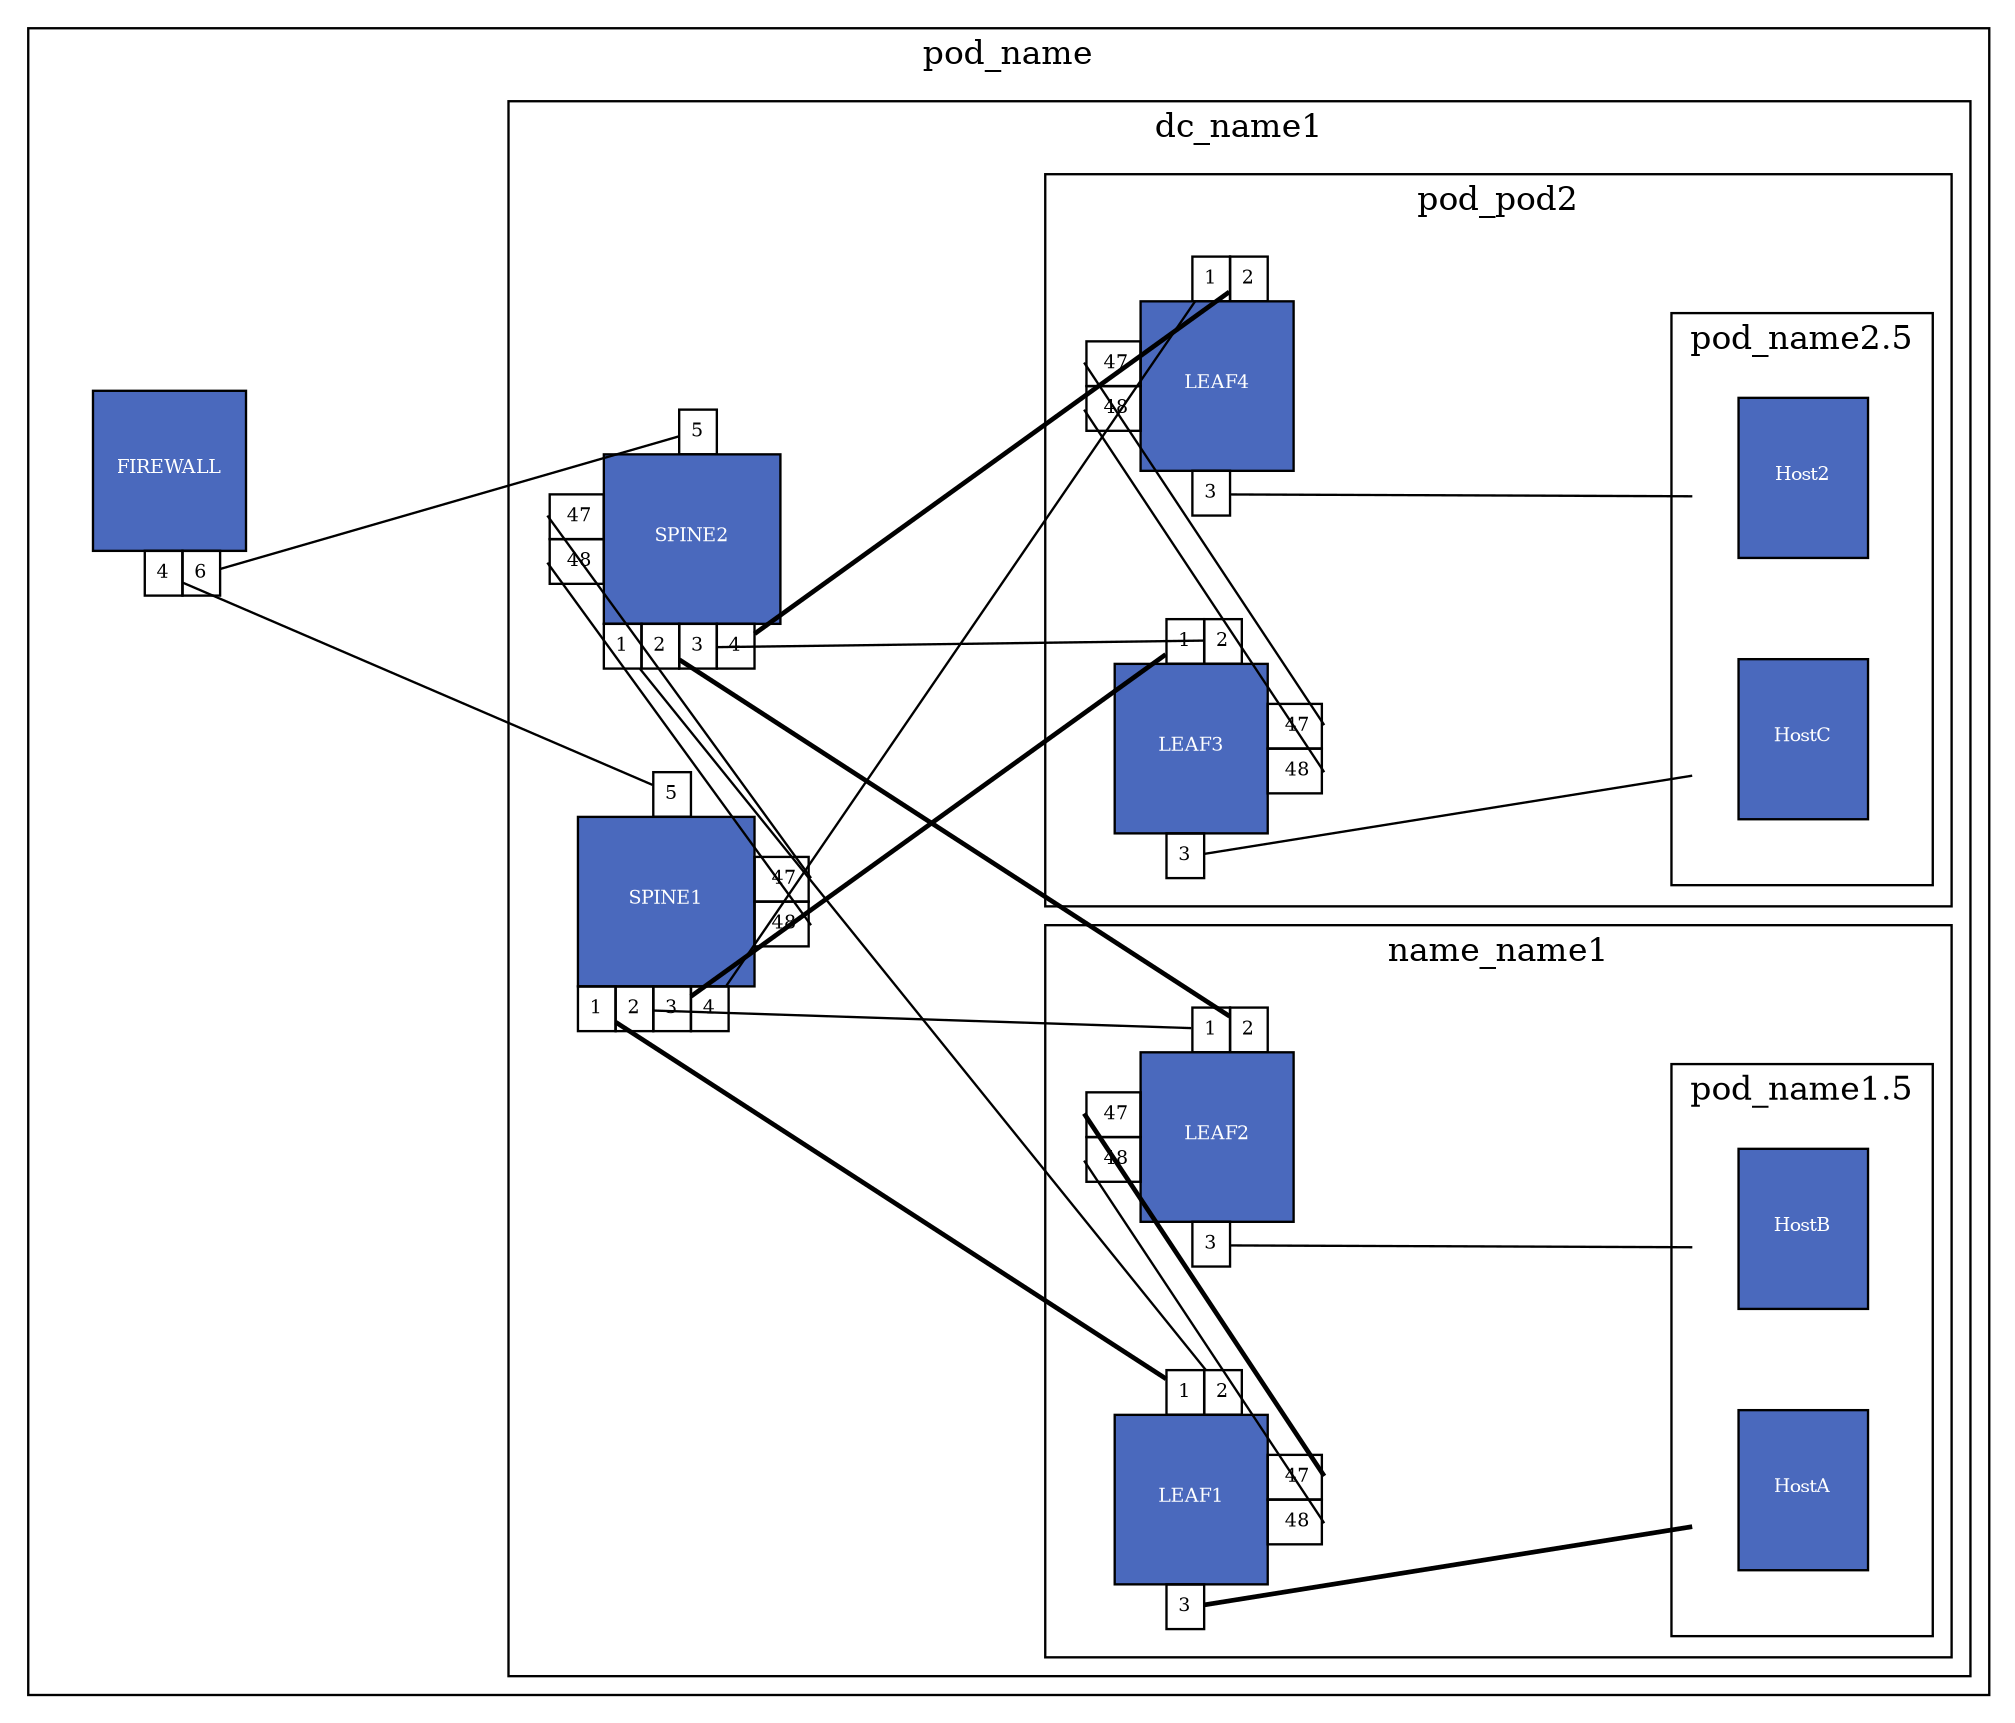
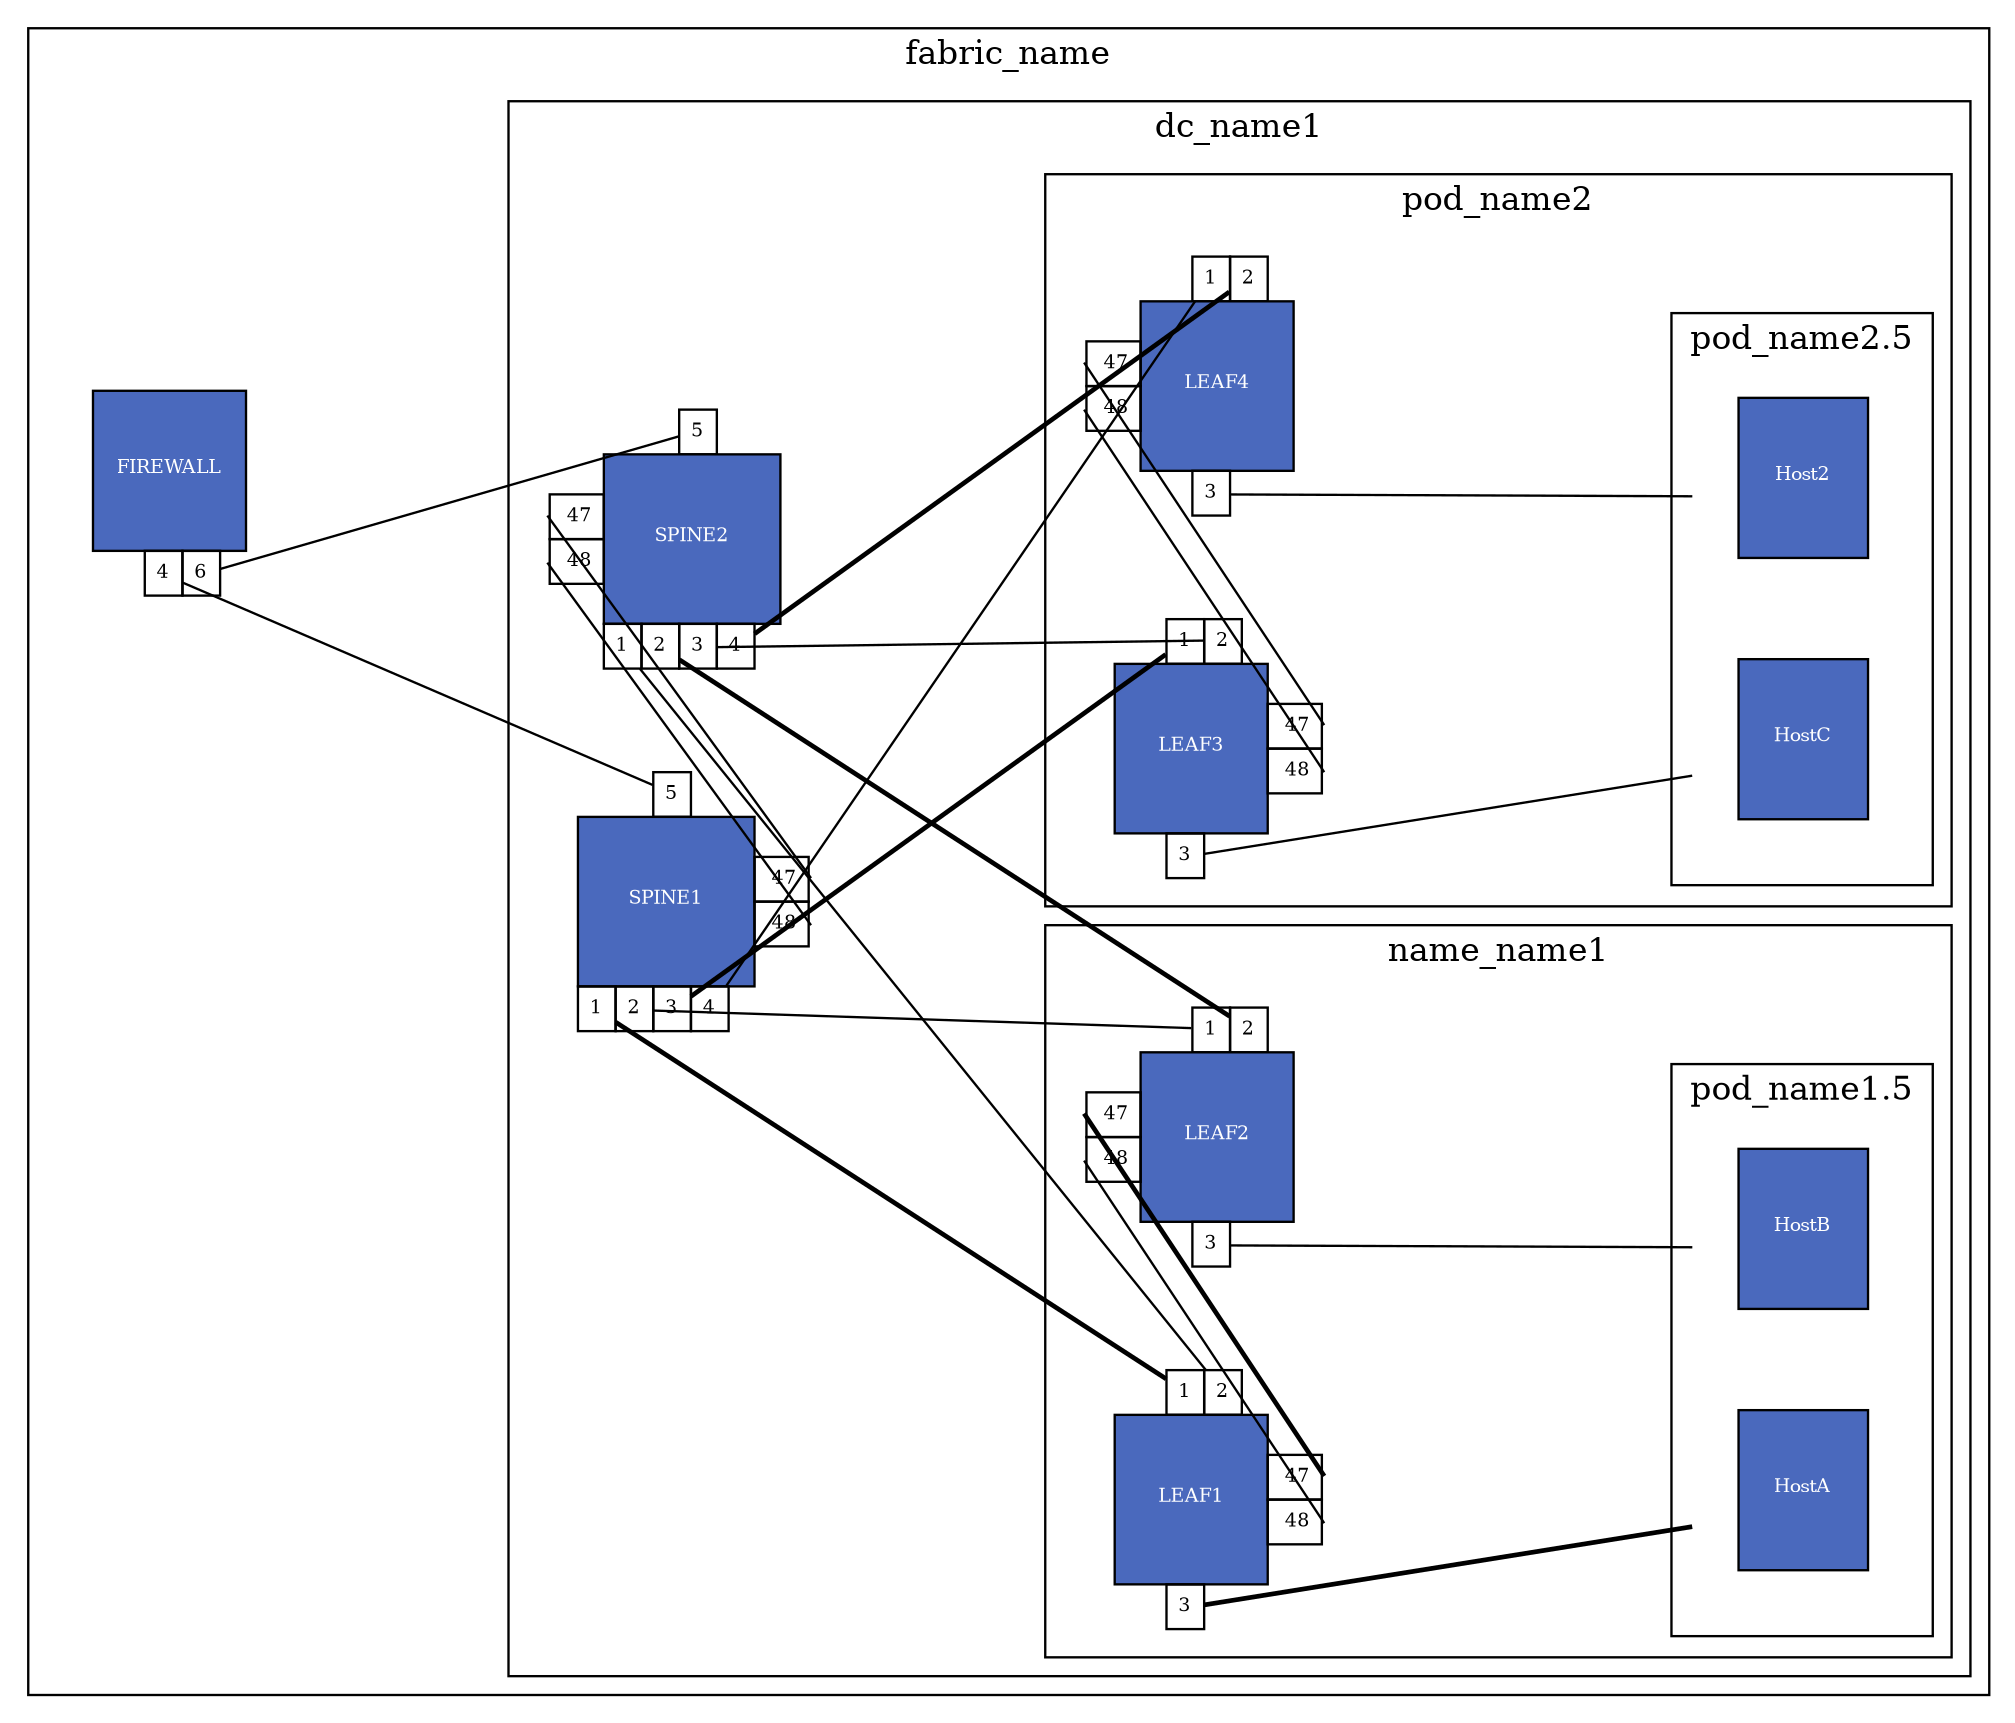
(1009, 55) -> (1009, 55)
(1498, 201) -> (1498, 201)
